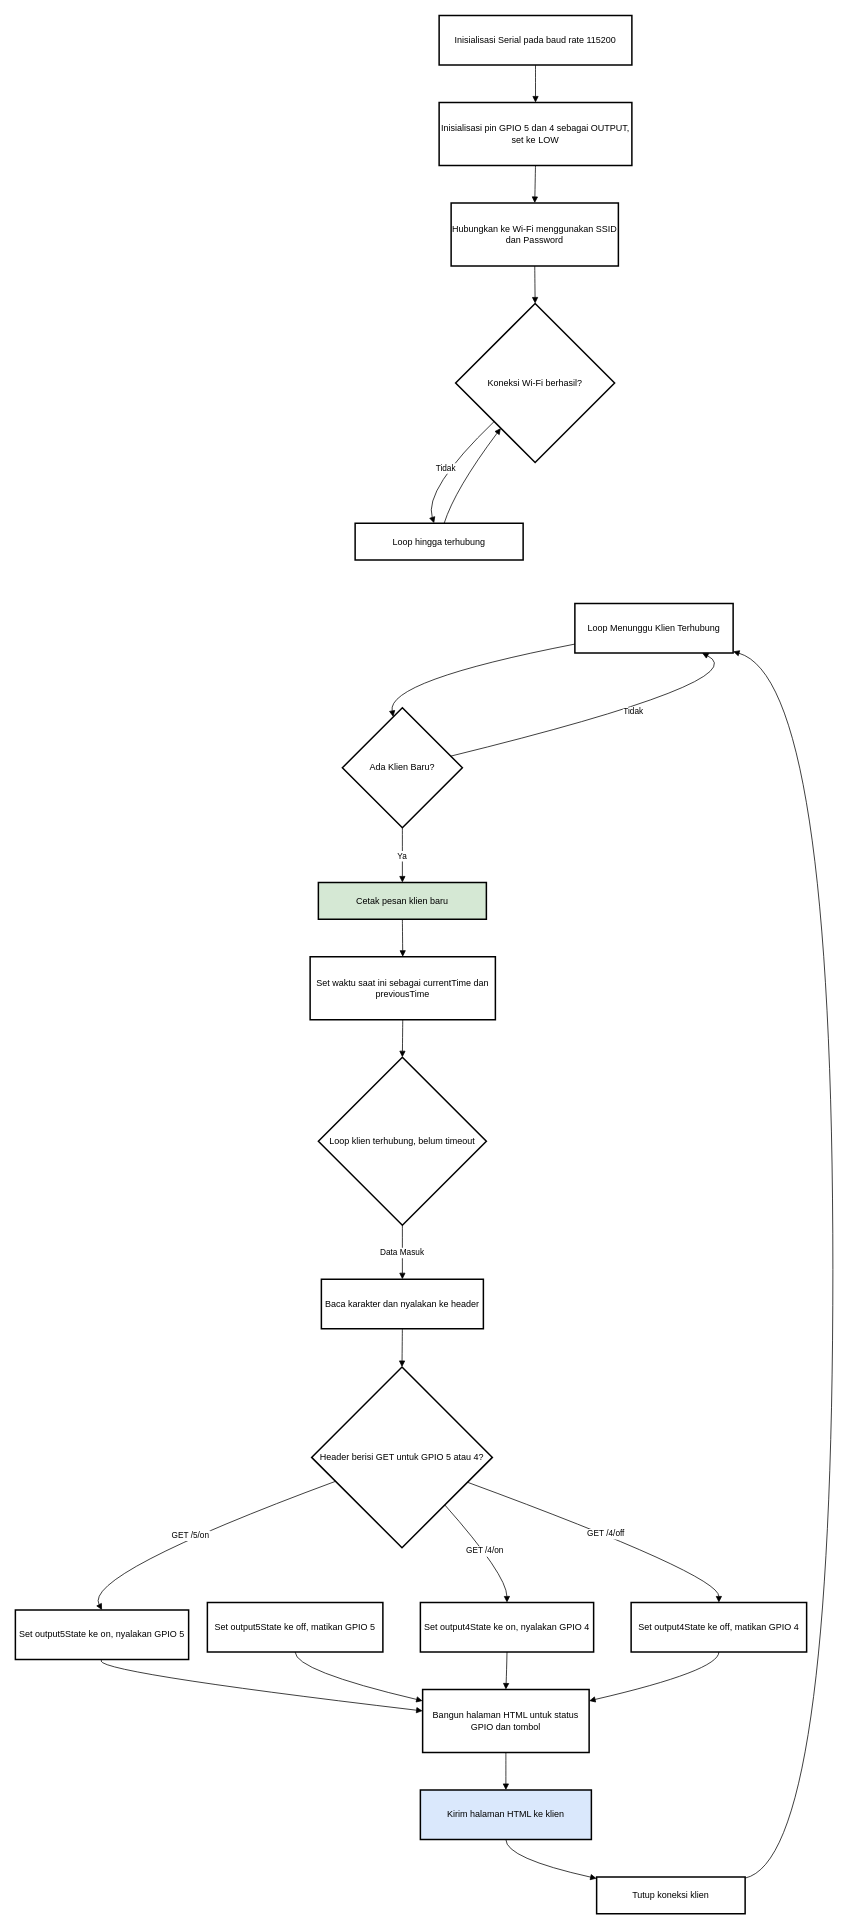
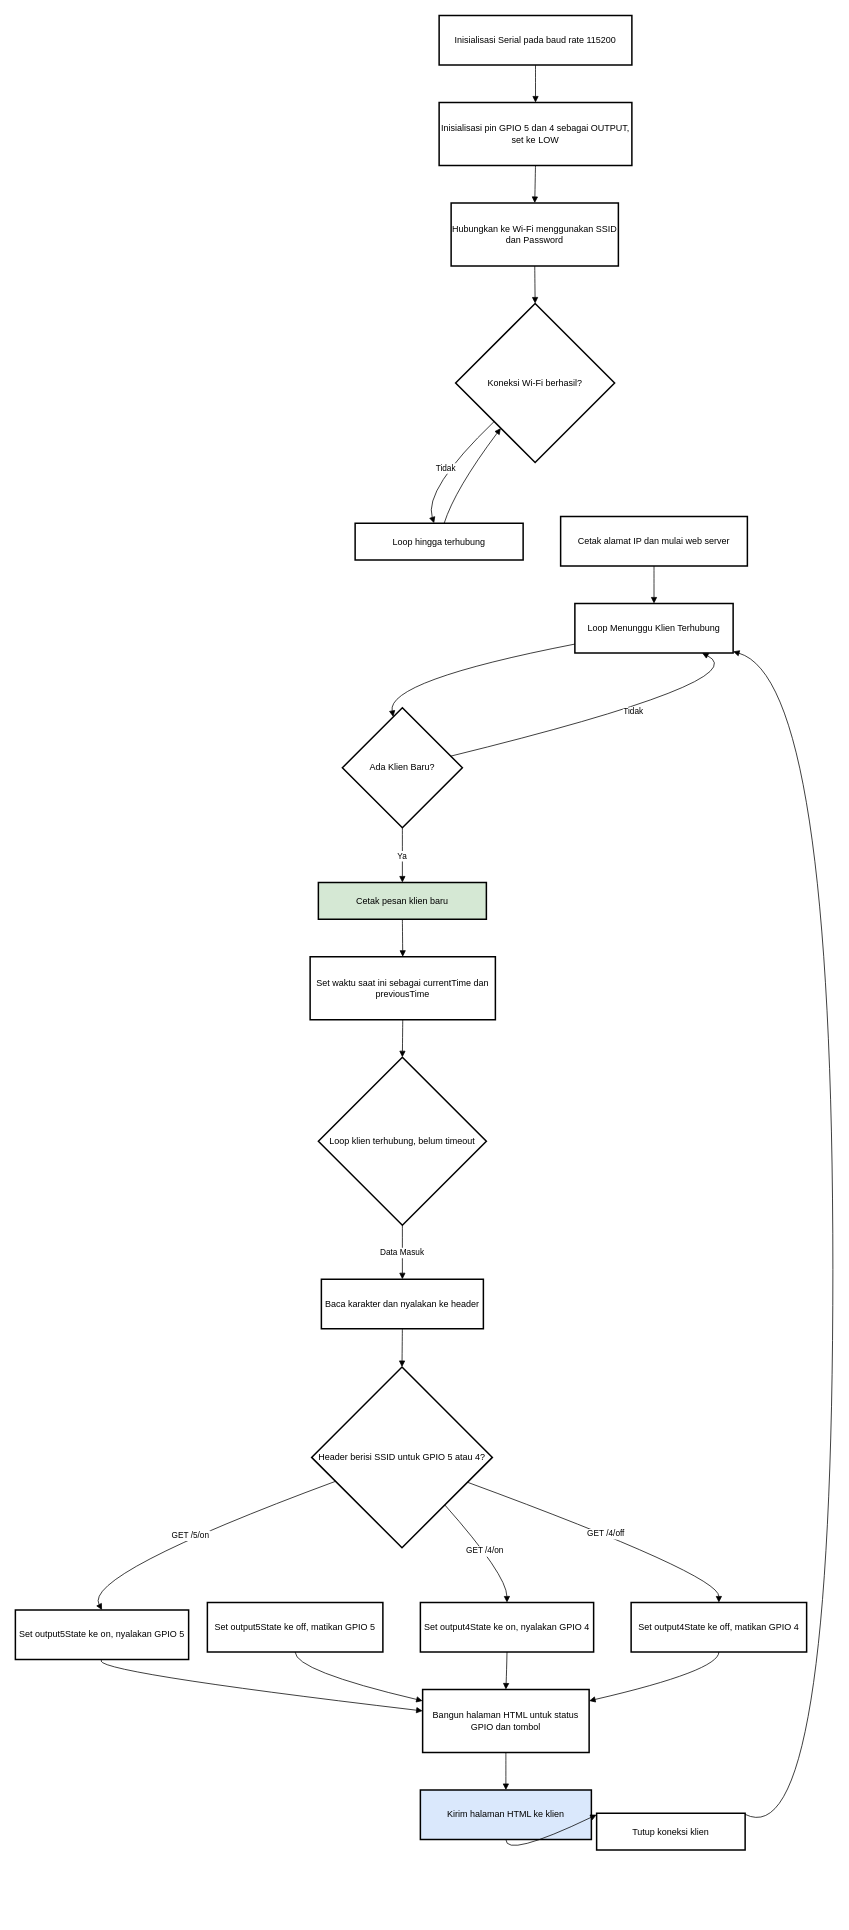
none -> (654, 541)
none -> (654, 566)
(402, 1458) -> (402, 1458)
(671, 1895) -> (671, 1832)
